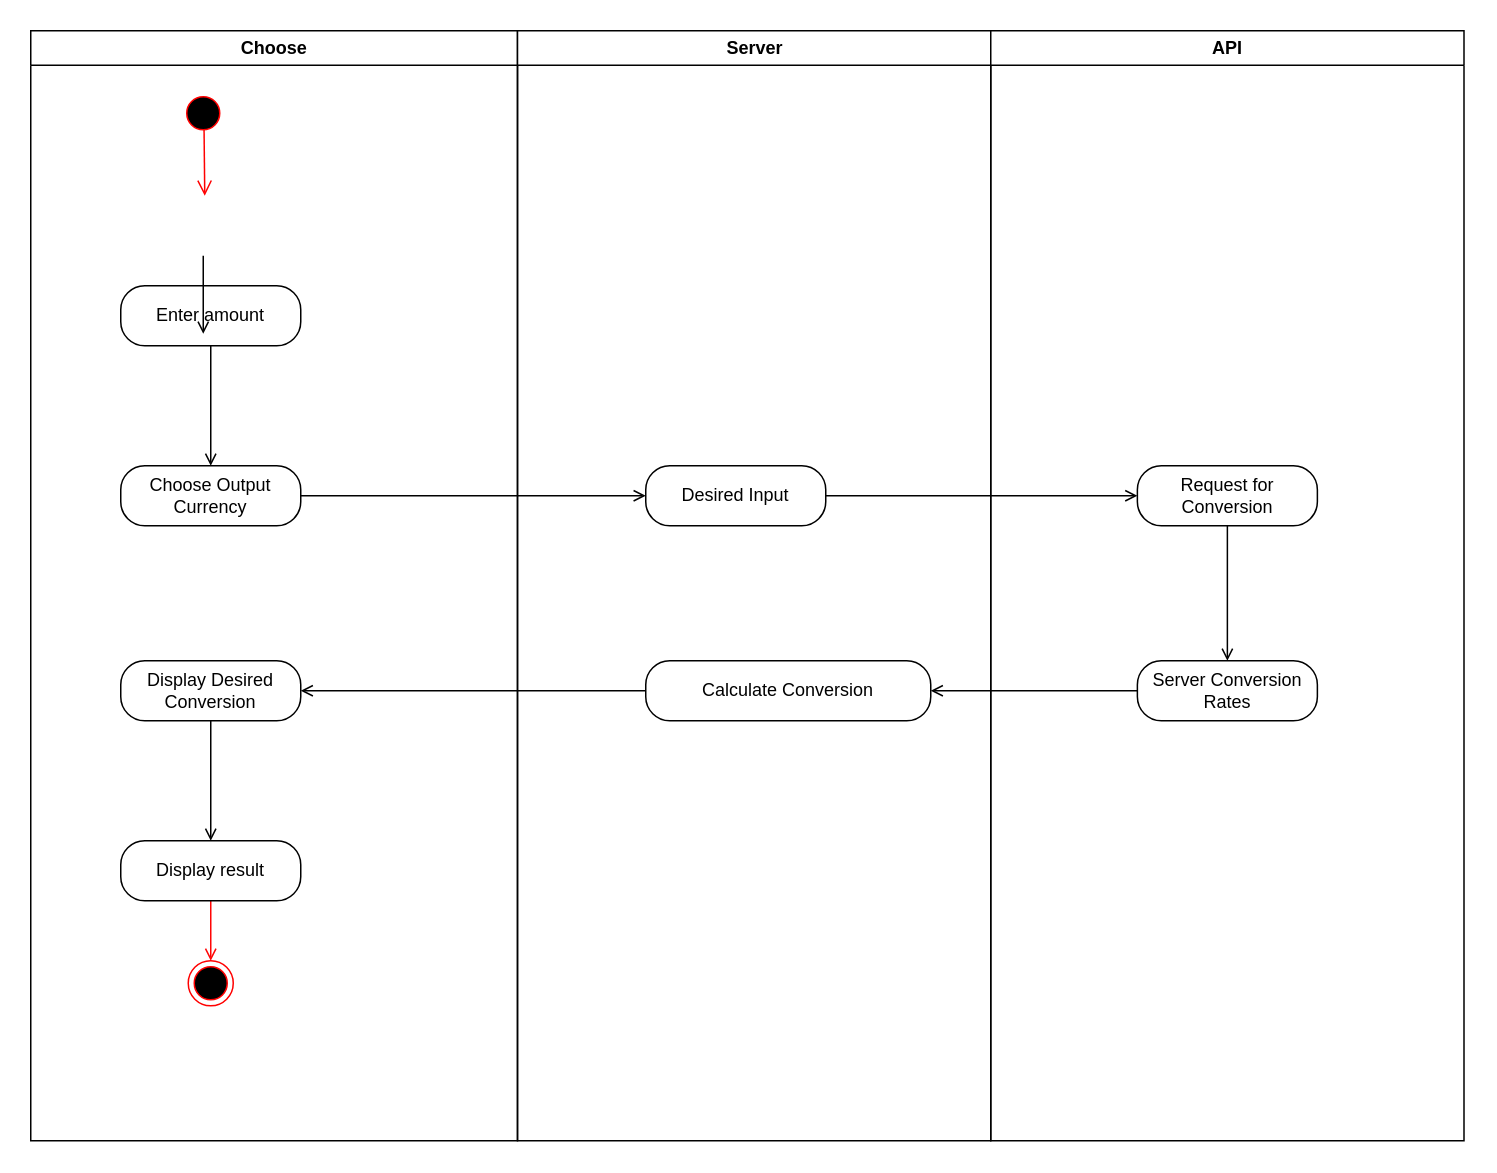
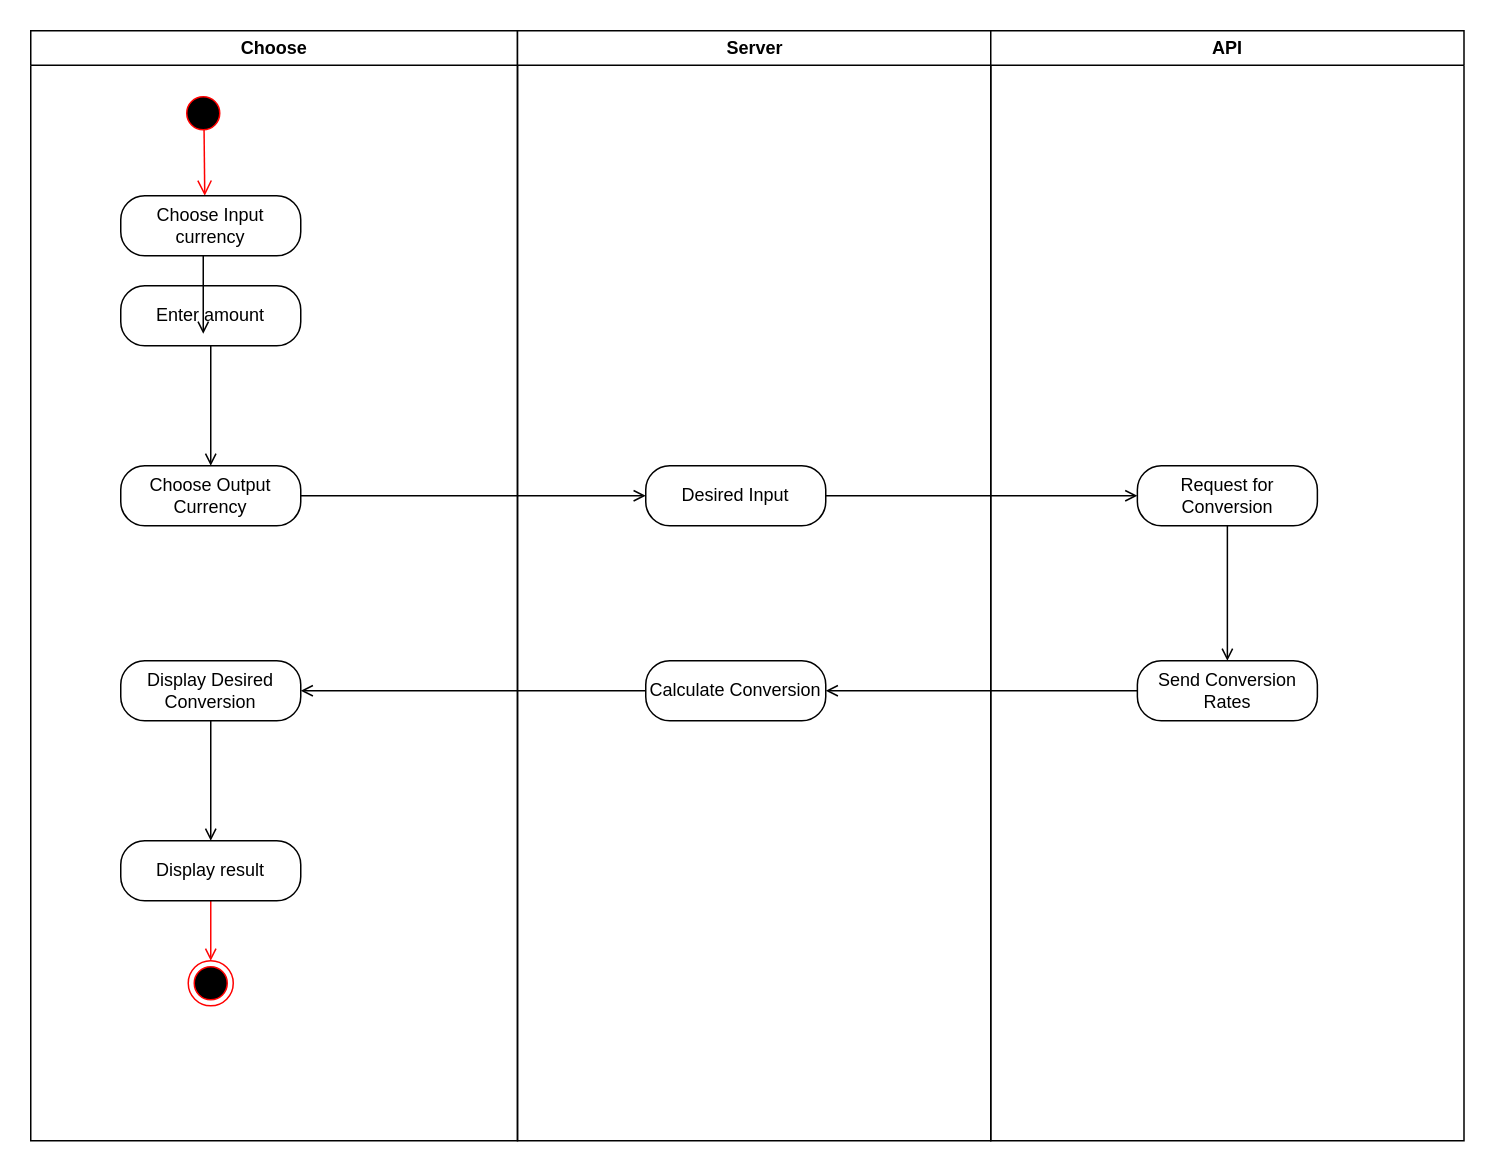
none -> (211, 226)
(788, 691) -> (736, 691)
(1228, 691) -> (1228, 691)
